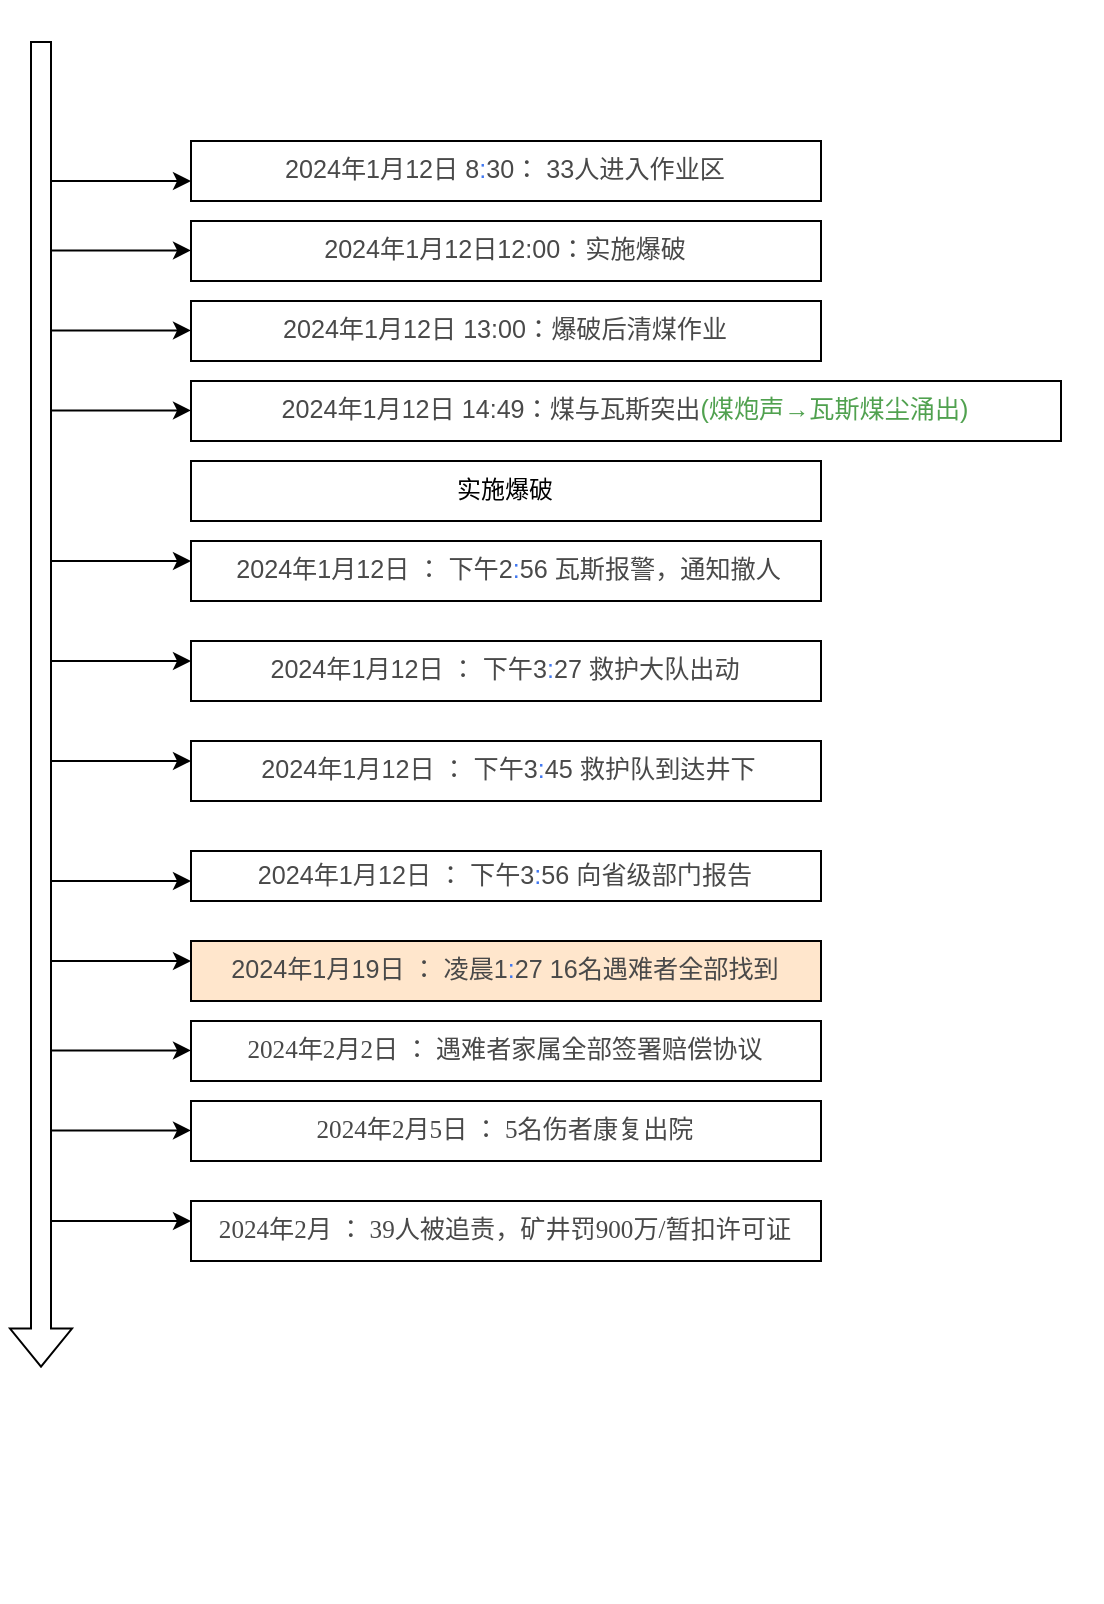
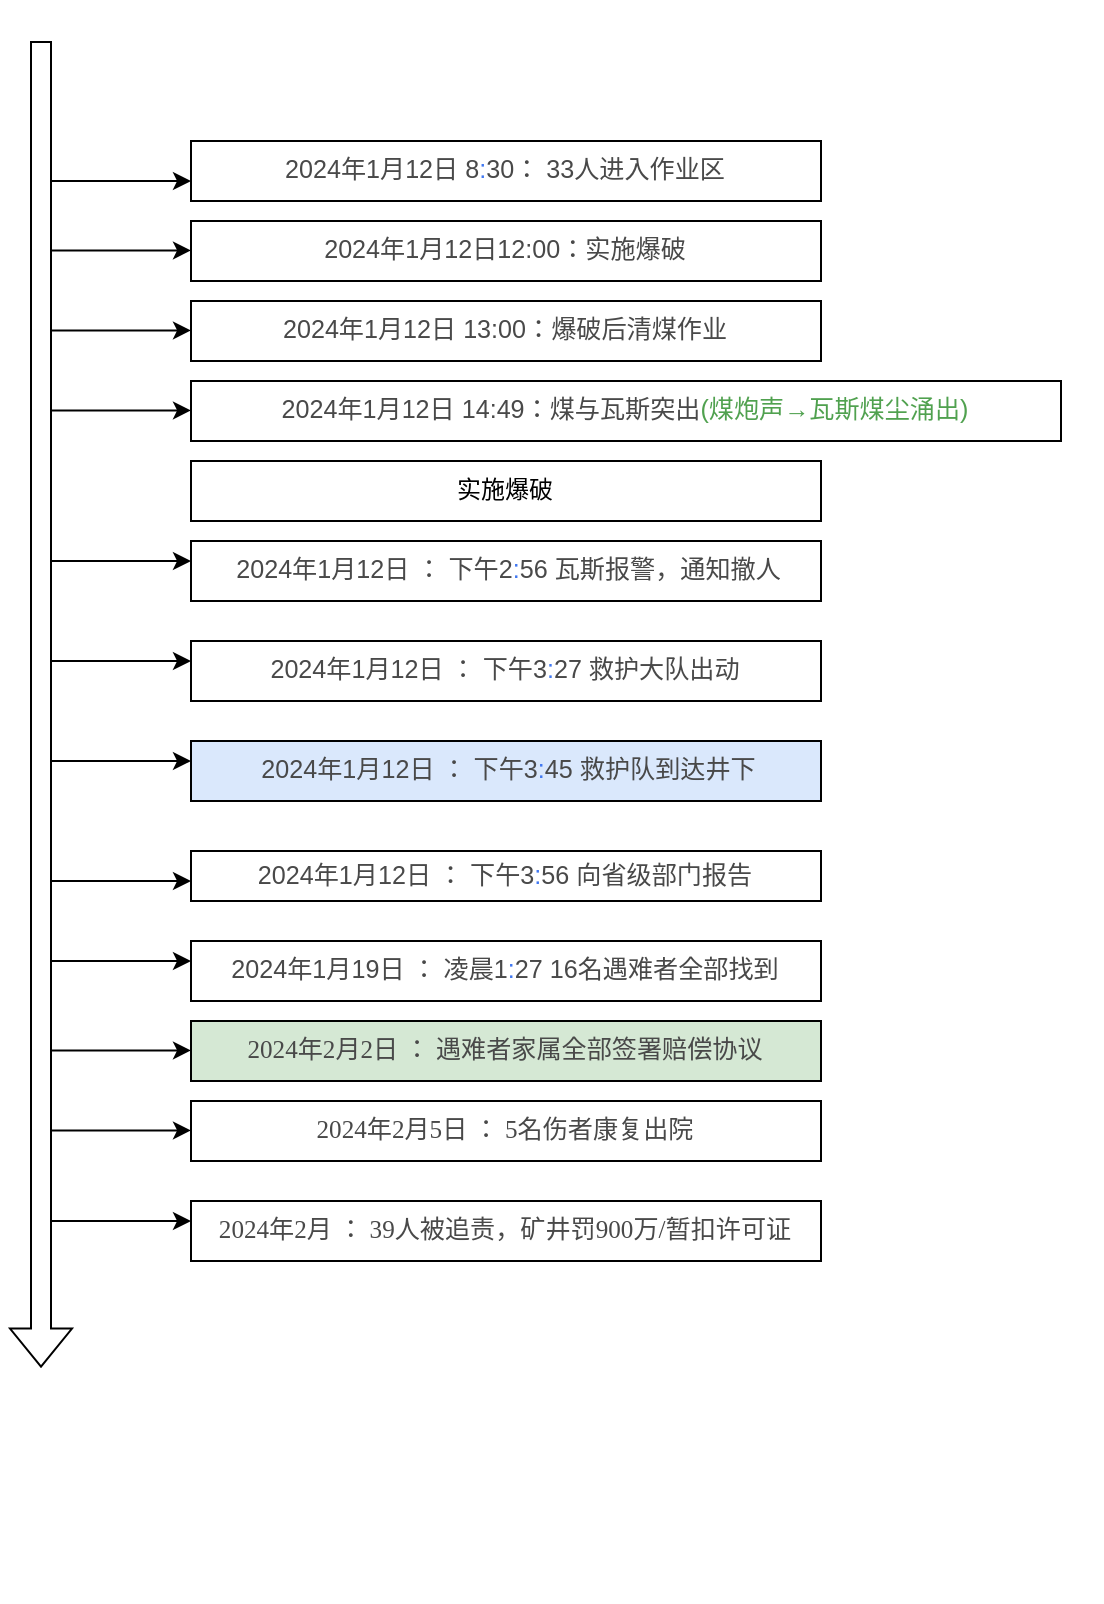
(506, 771) -> (506, 771)
(506, 971) -> (506, 971)
(506, 1051) -> (506, 1051)
